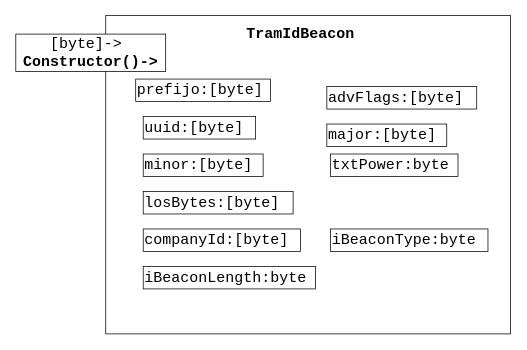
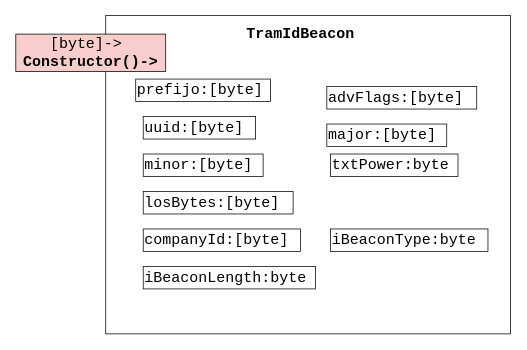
(90, 53) -> (90, 53)
